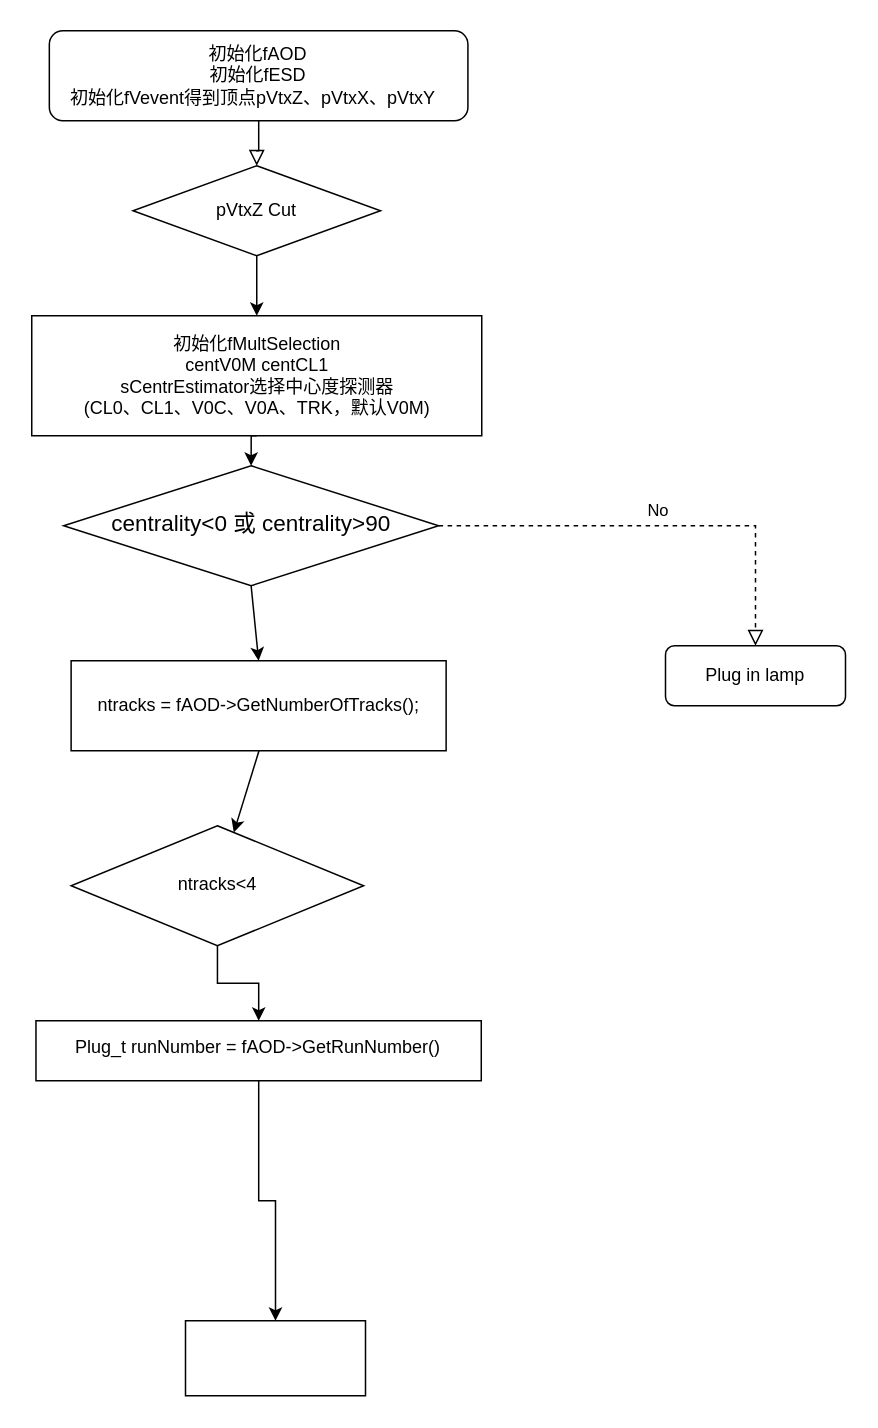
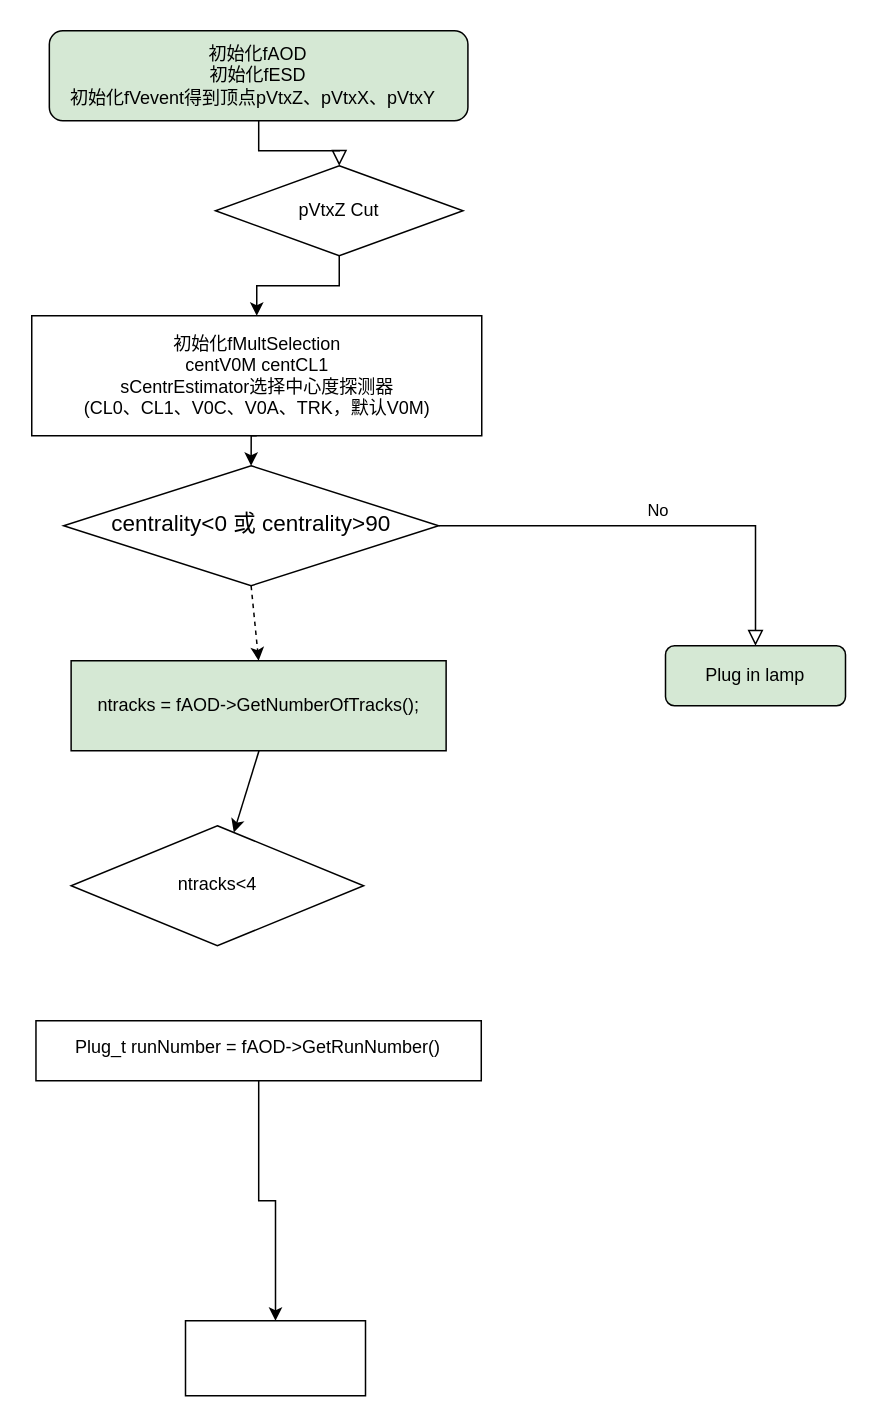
(258, 76) -> (258, 76)
(257, 211) -> (339, 211)
(650, 526) -> (650, 526)
(254, 618) -> (254, 618)
(755, 676) -> (755, 676)
(258, 706) -> (258, 706)
(232, 983) -> none
